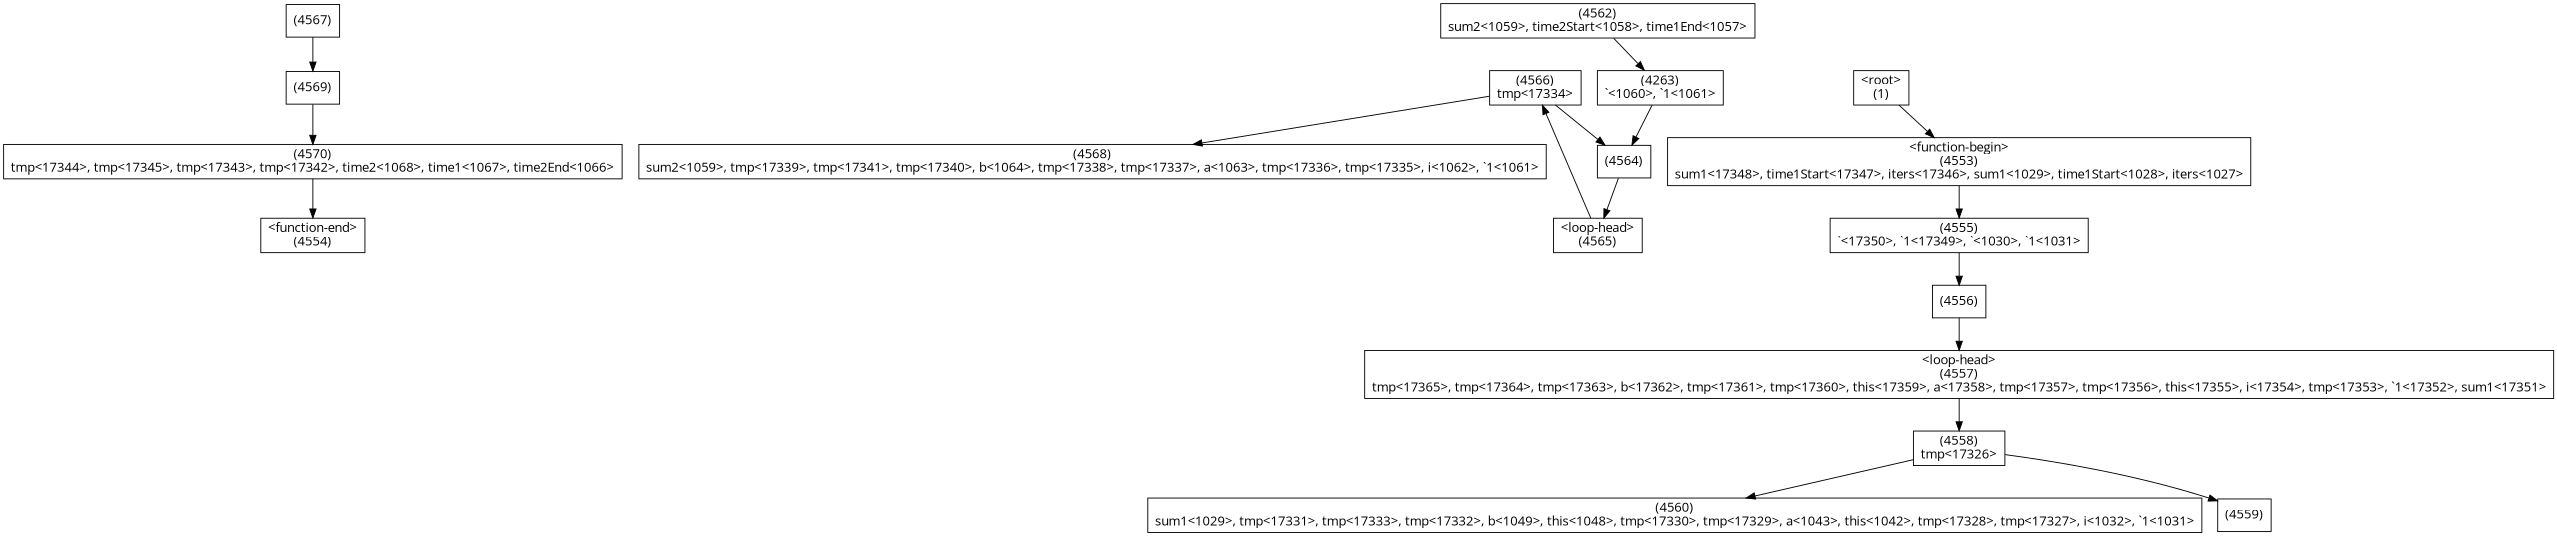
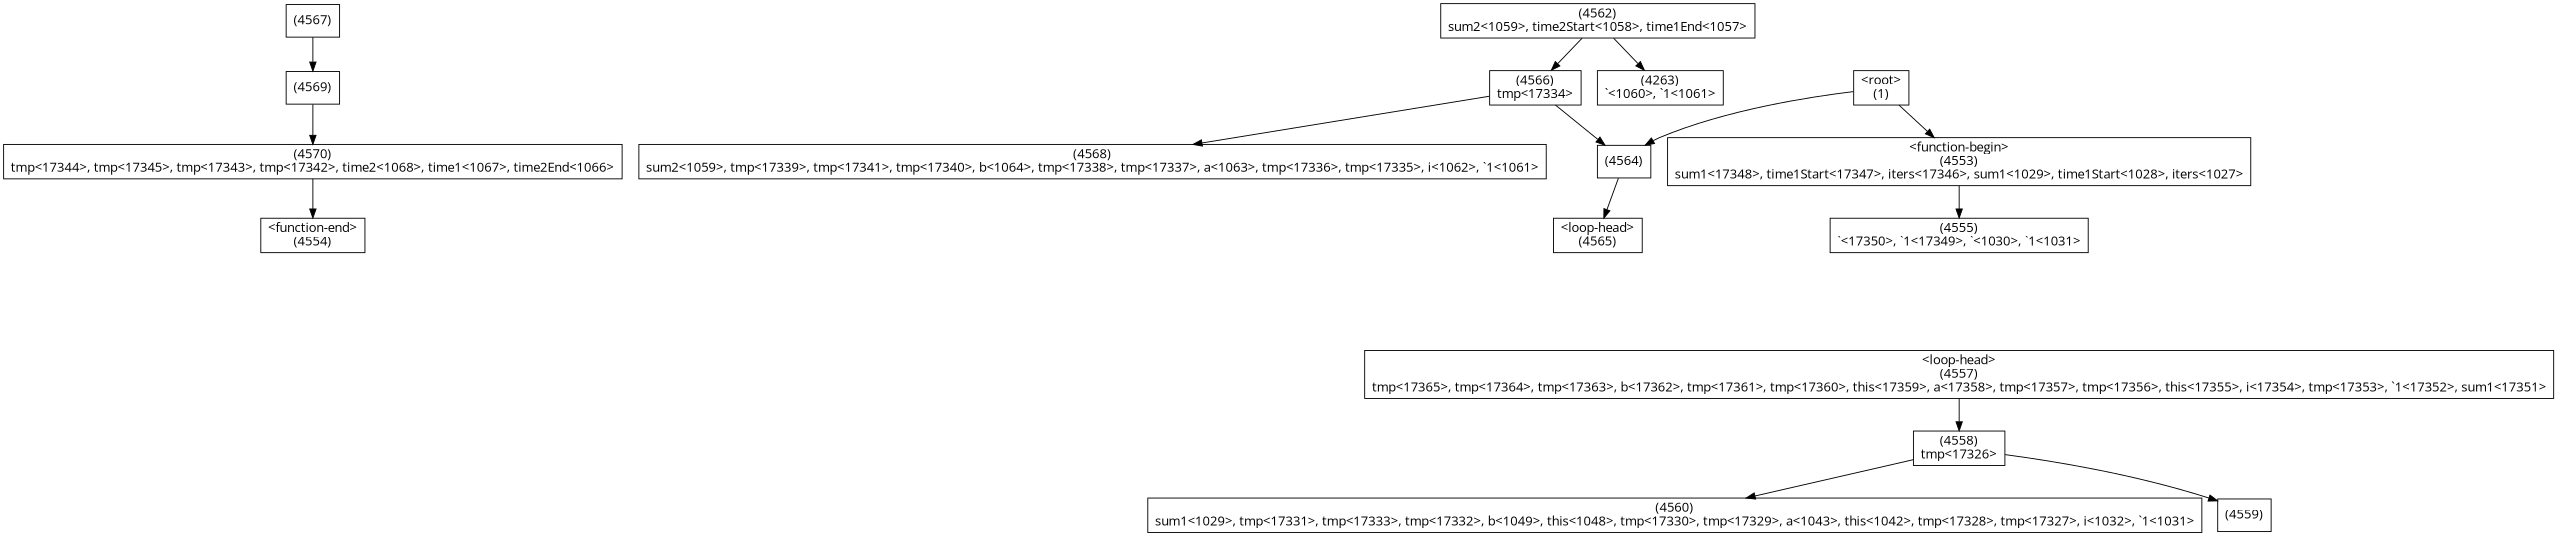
(1644, 121) -> (1751, 109)
(1568, 166) -> (1570, 51)
(1959, 302) -> none
